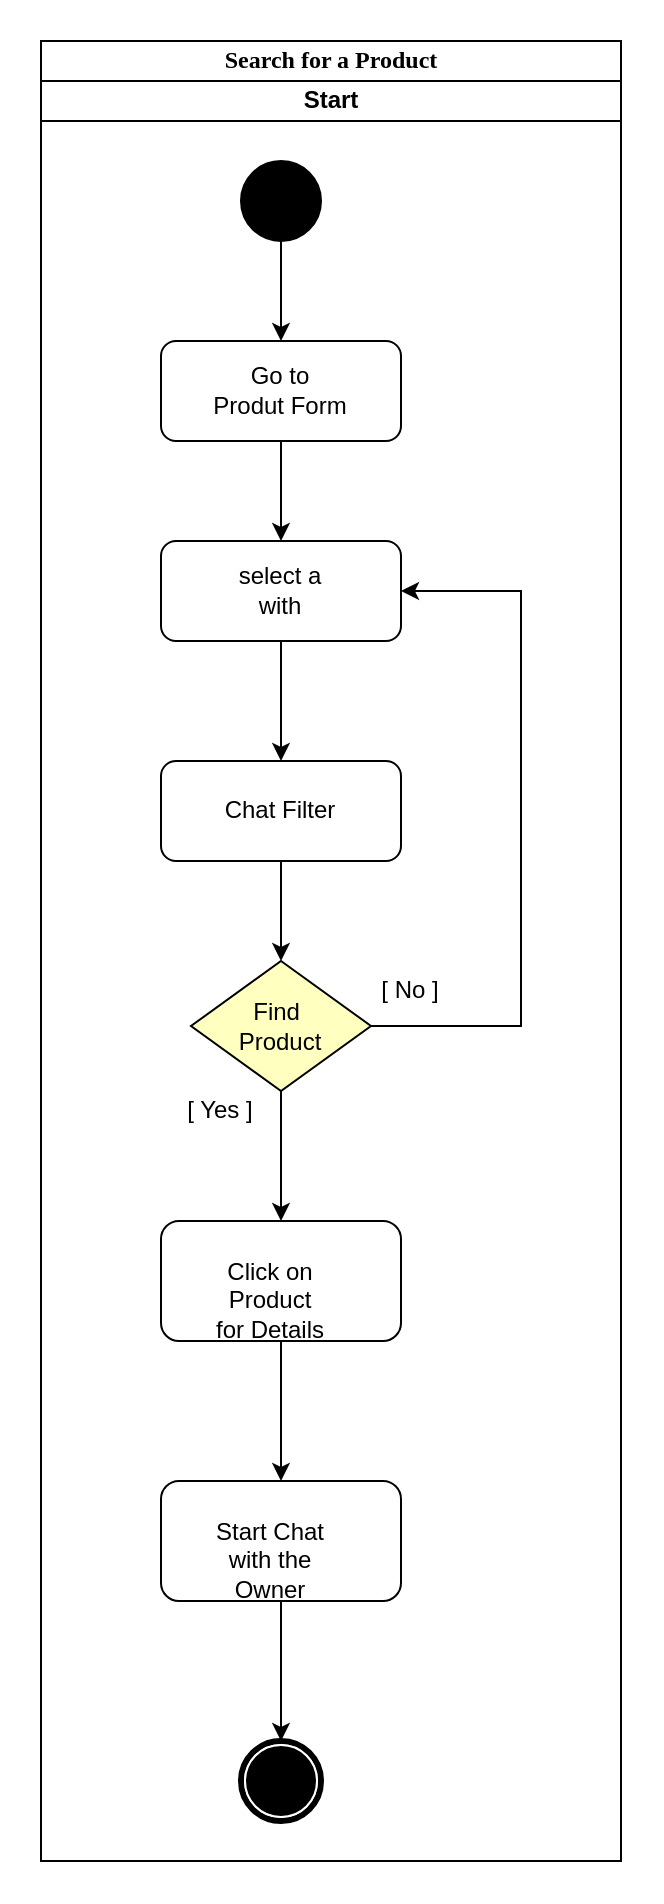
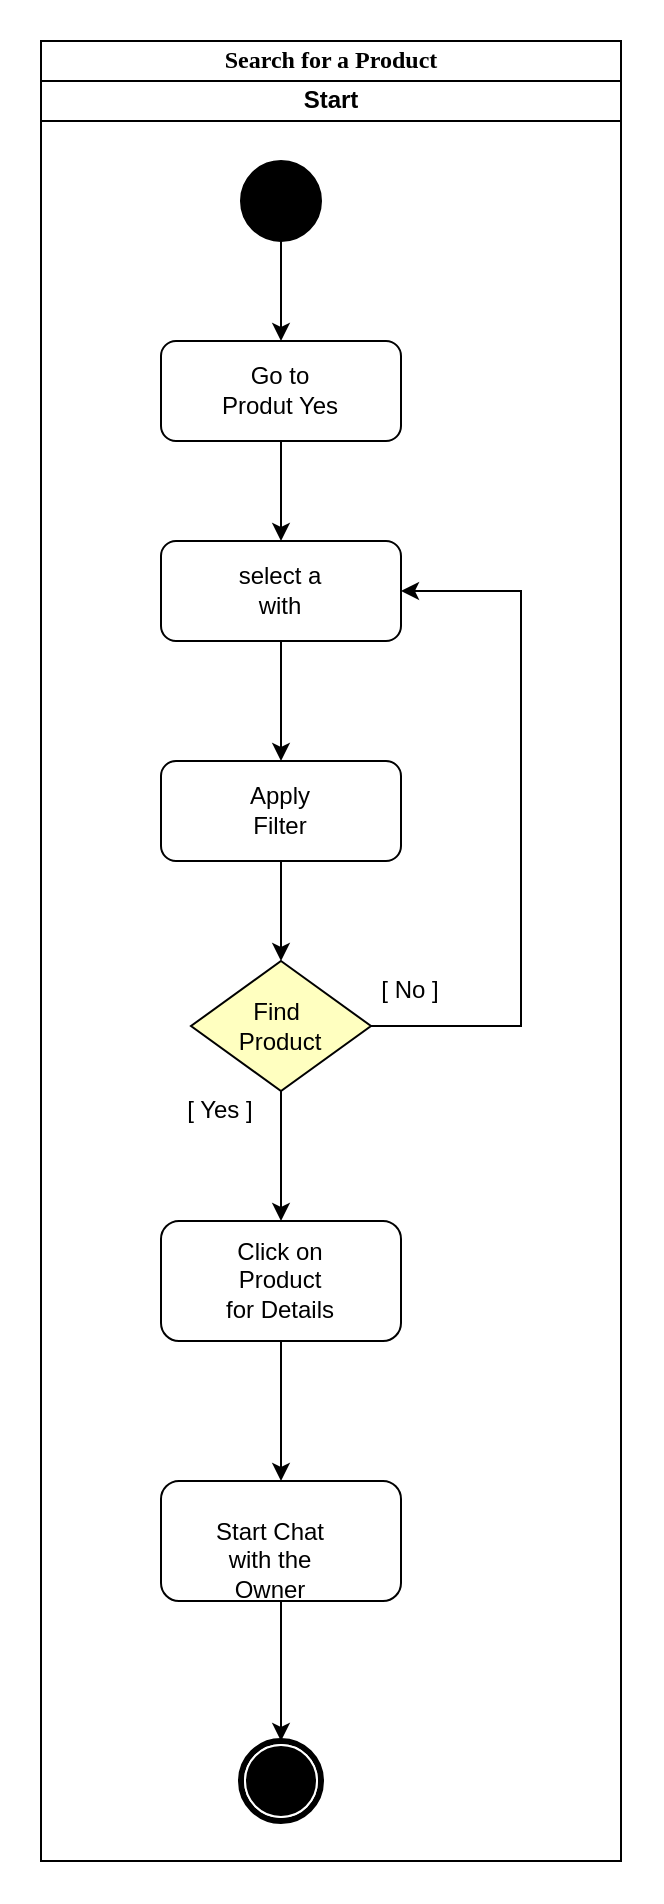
(281, 391) -> (281, 391)
(281, 811) -> (281, 811)
(271, 1301) -> (281, 1281)
